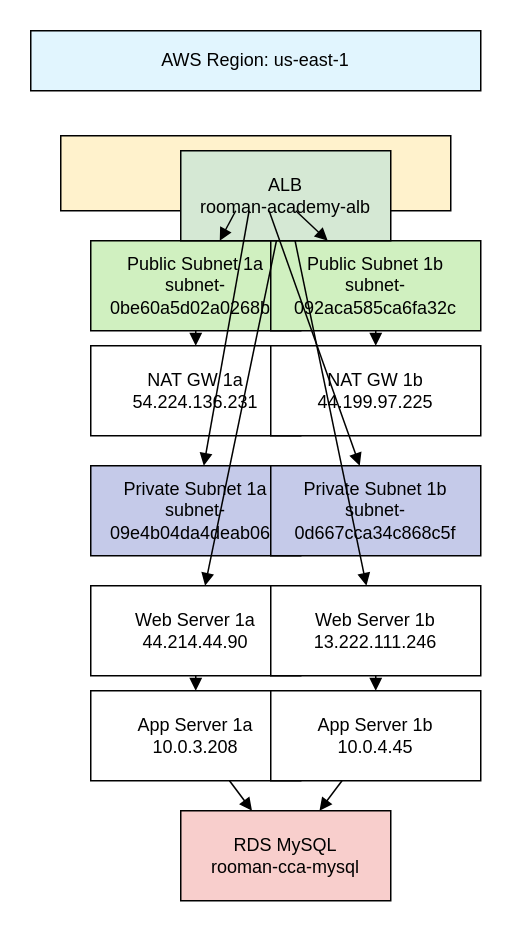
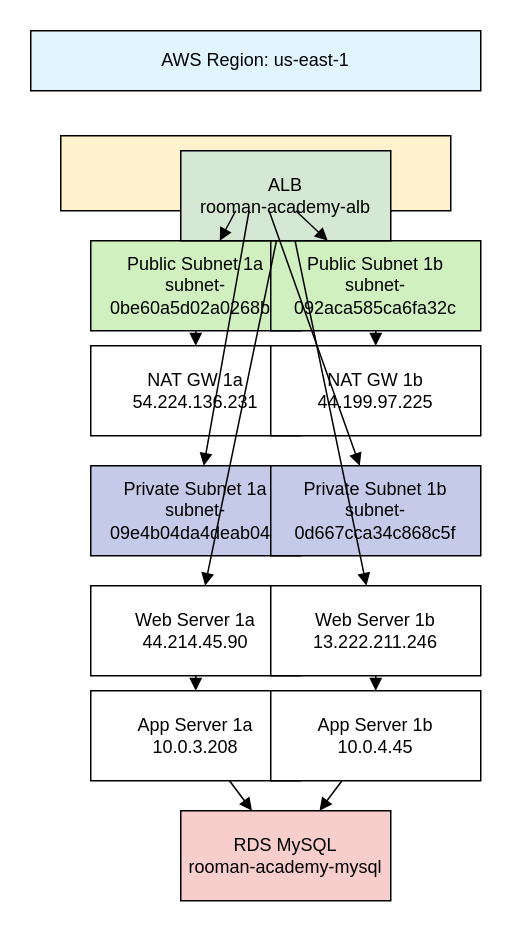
(196, 511) -> (196, 511)
(196, 631) -> (196, 631)
(376, 631) -> (376, 631)
(286, 856) -> (286, 856)
